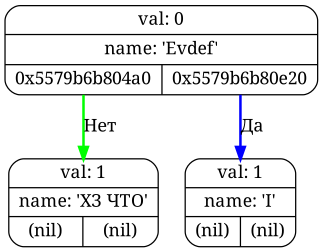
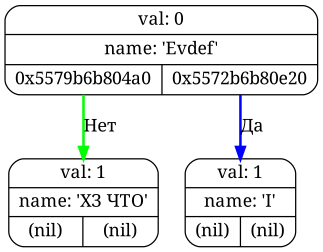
(240, 79) -> (240, 79)
